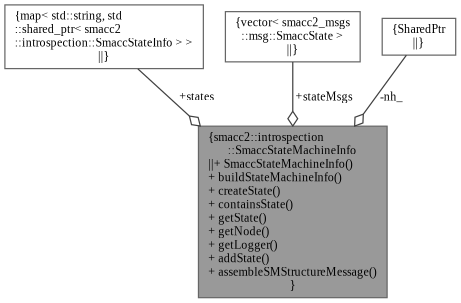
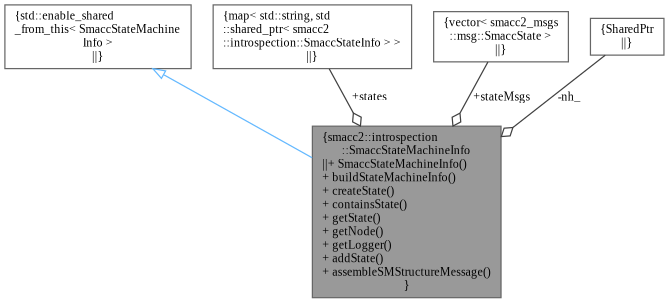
none -> (98, 37)
